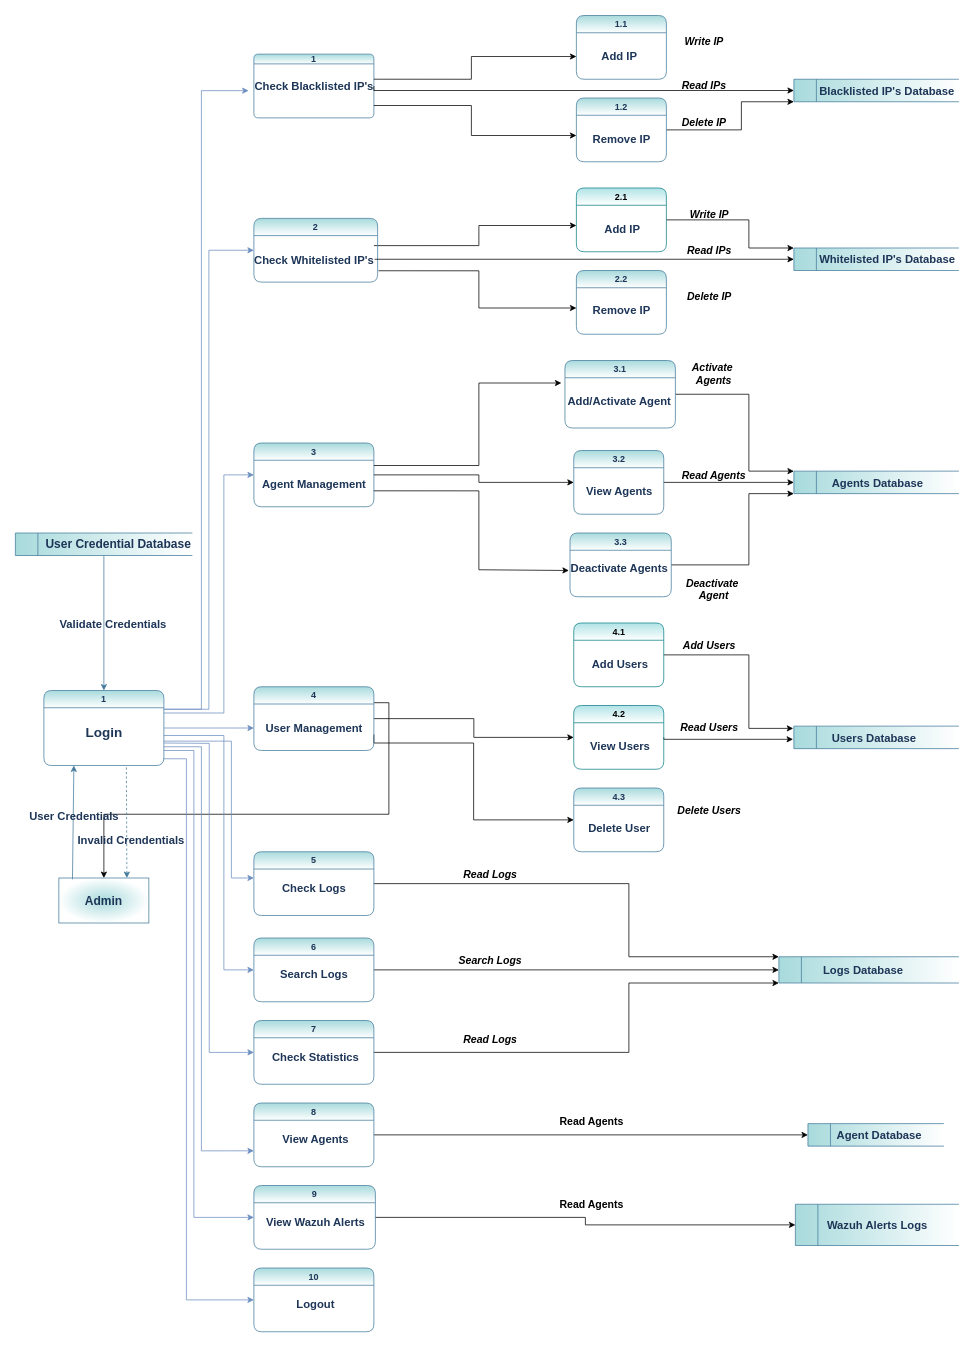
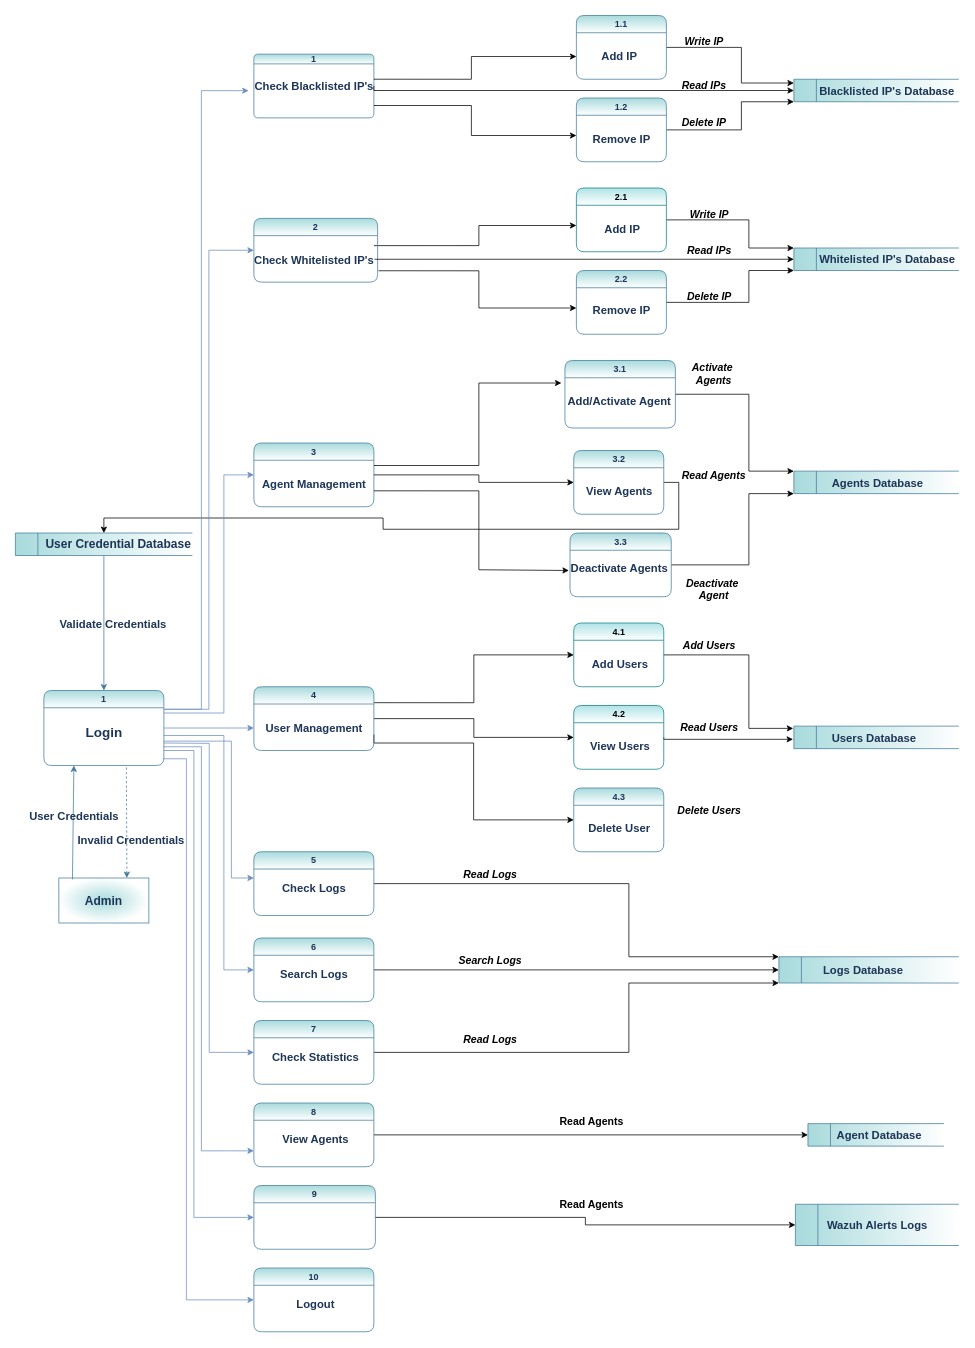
none -> (723, 47)
none -> (710, 302)
(732, 482) -> (548, 529)
(249, 814) -> (431, 703)
(315, 1221) -> none
